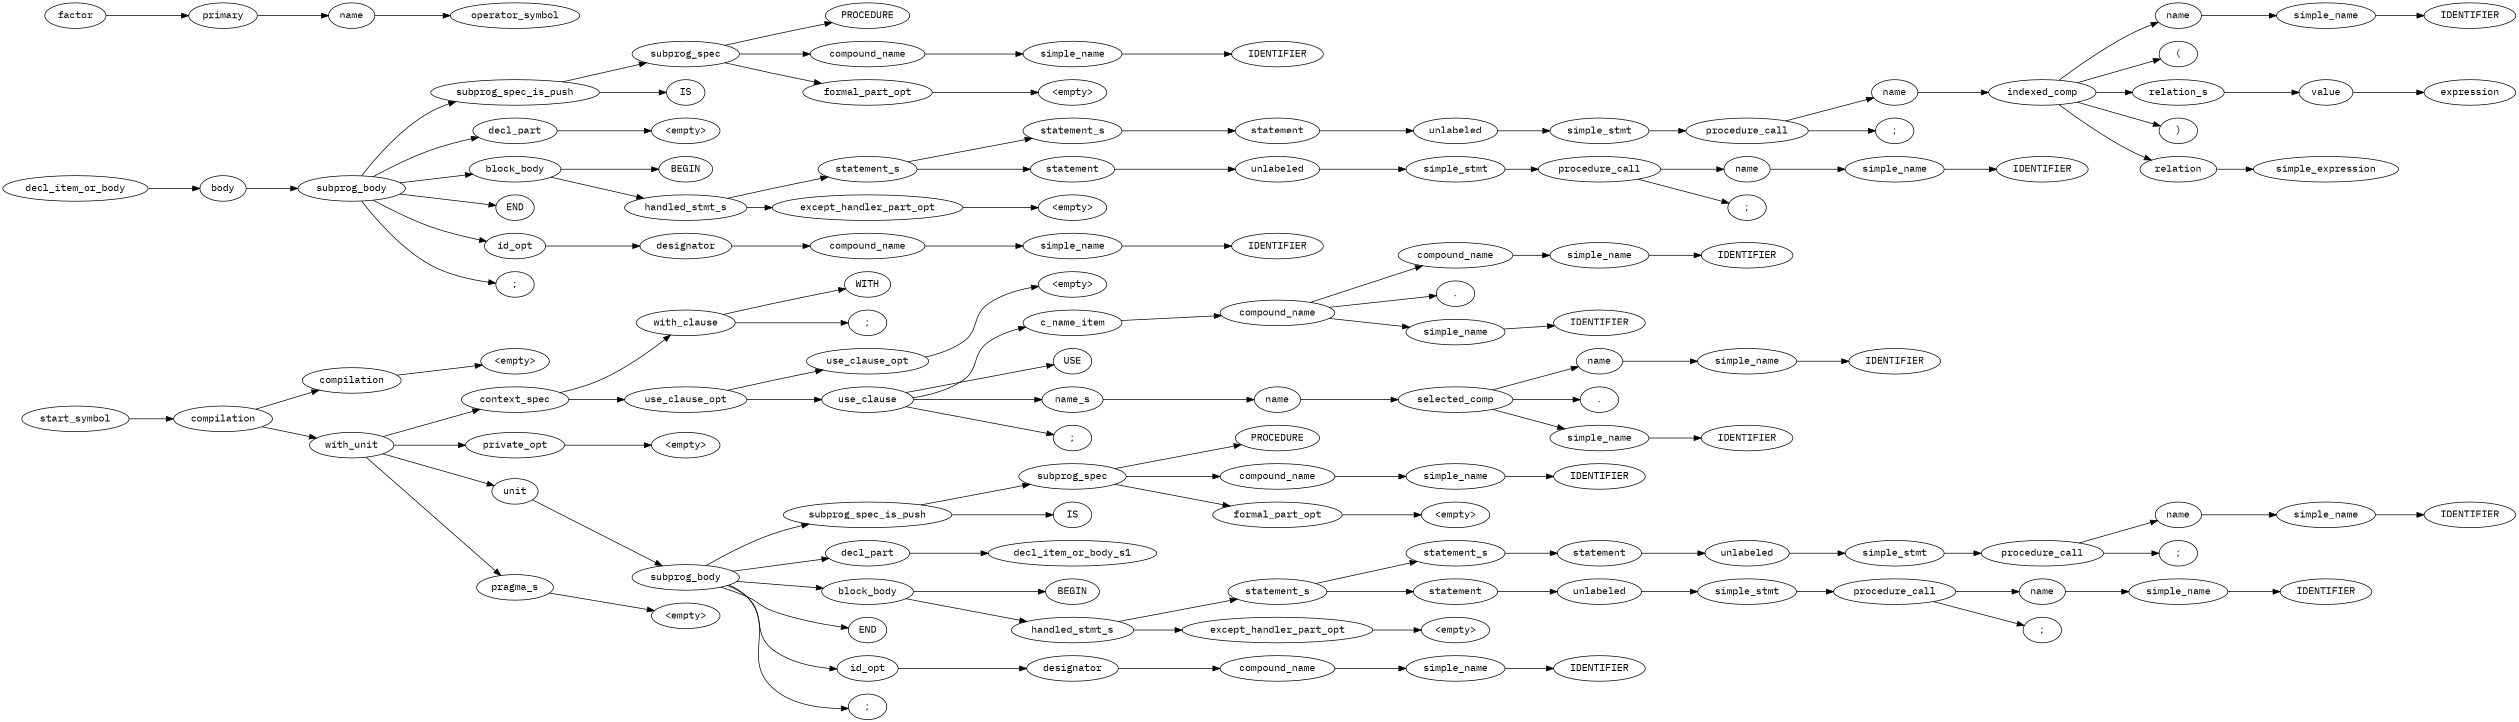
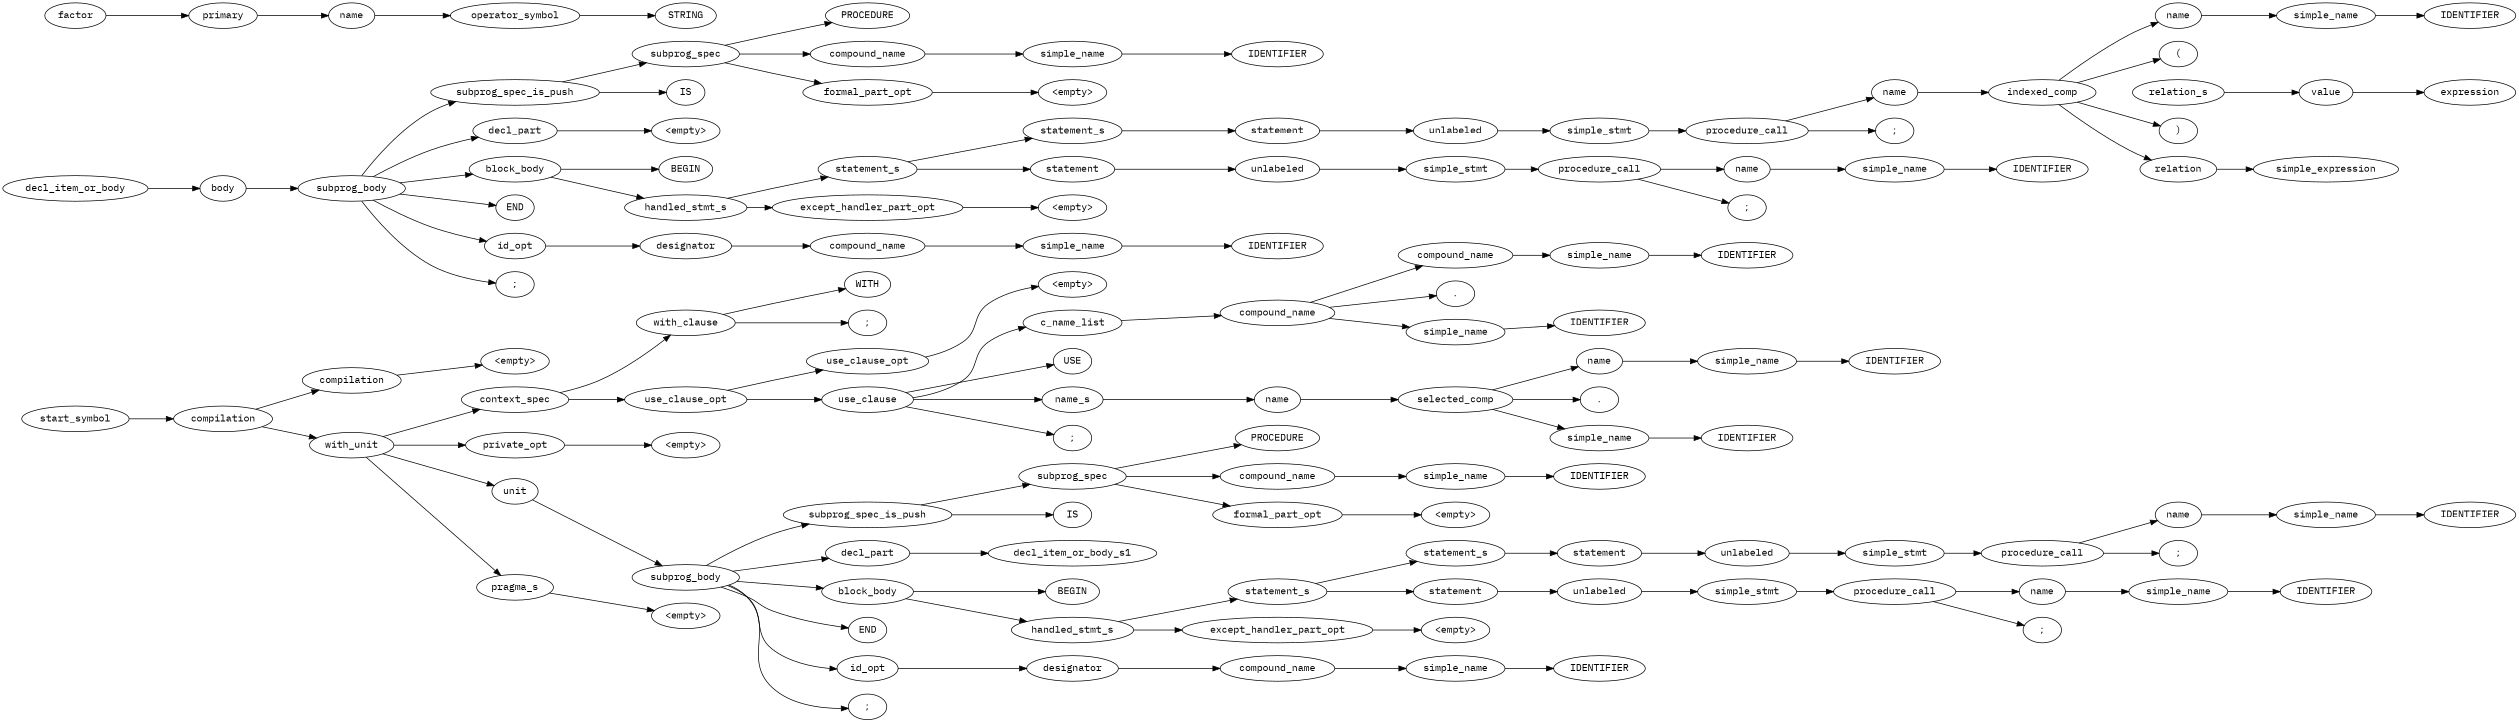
none -> (686, 16)
(2111, 92) -> none
(1072, 323) -> (1072, 323)
